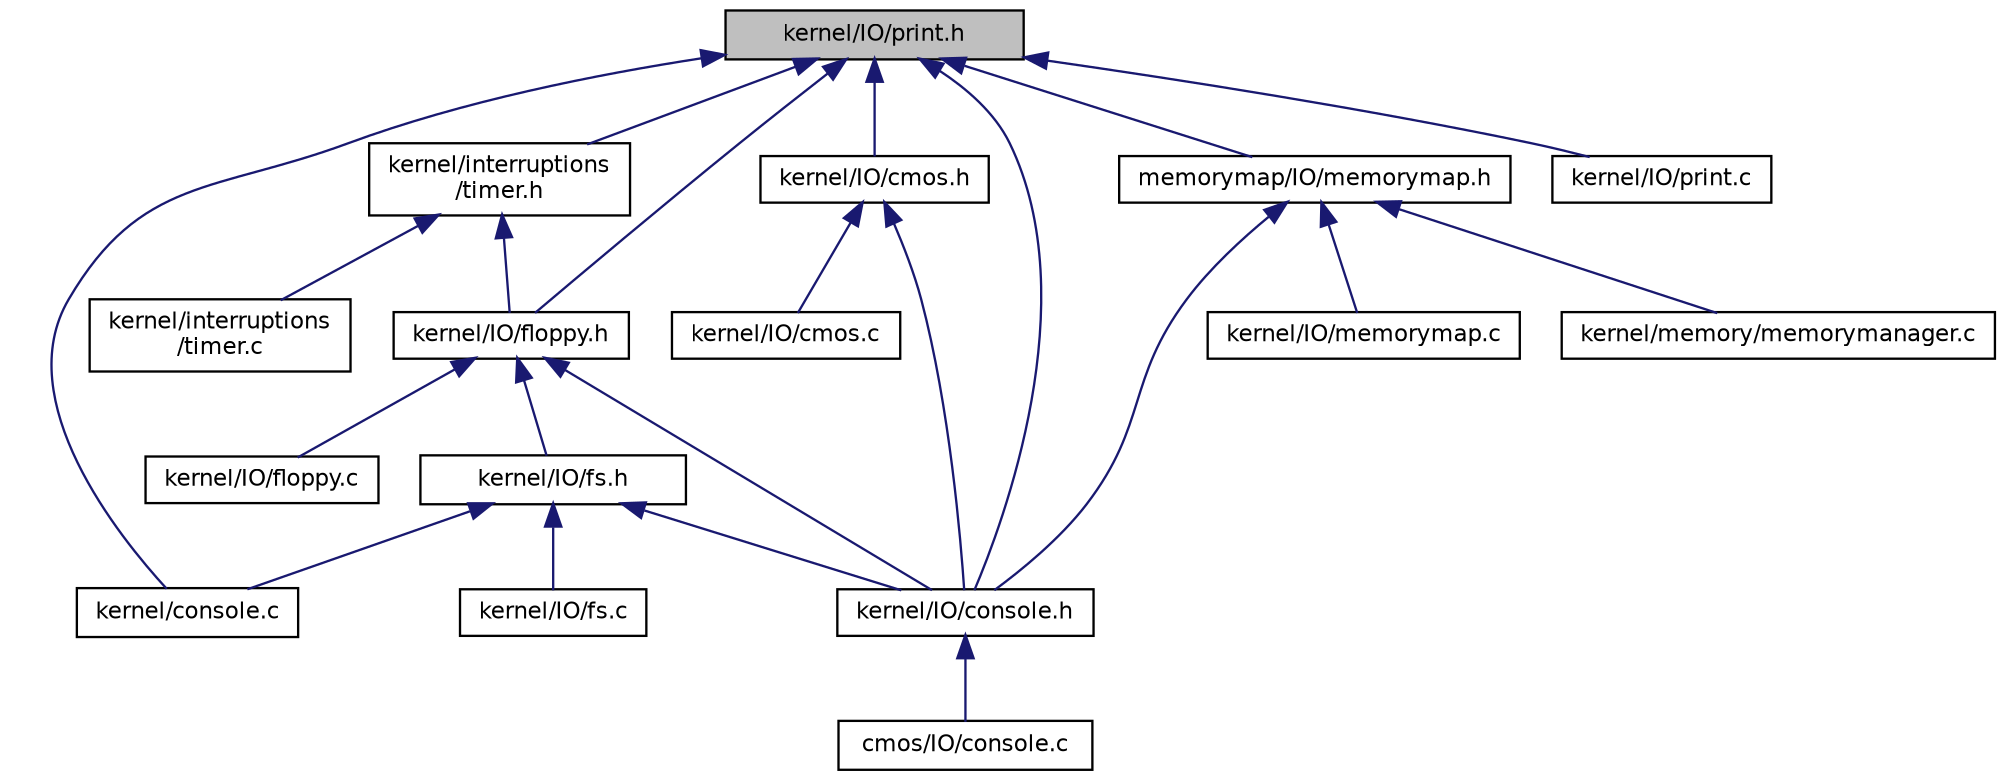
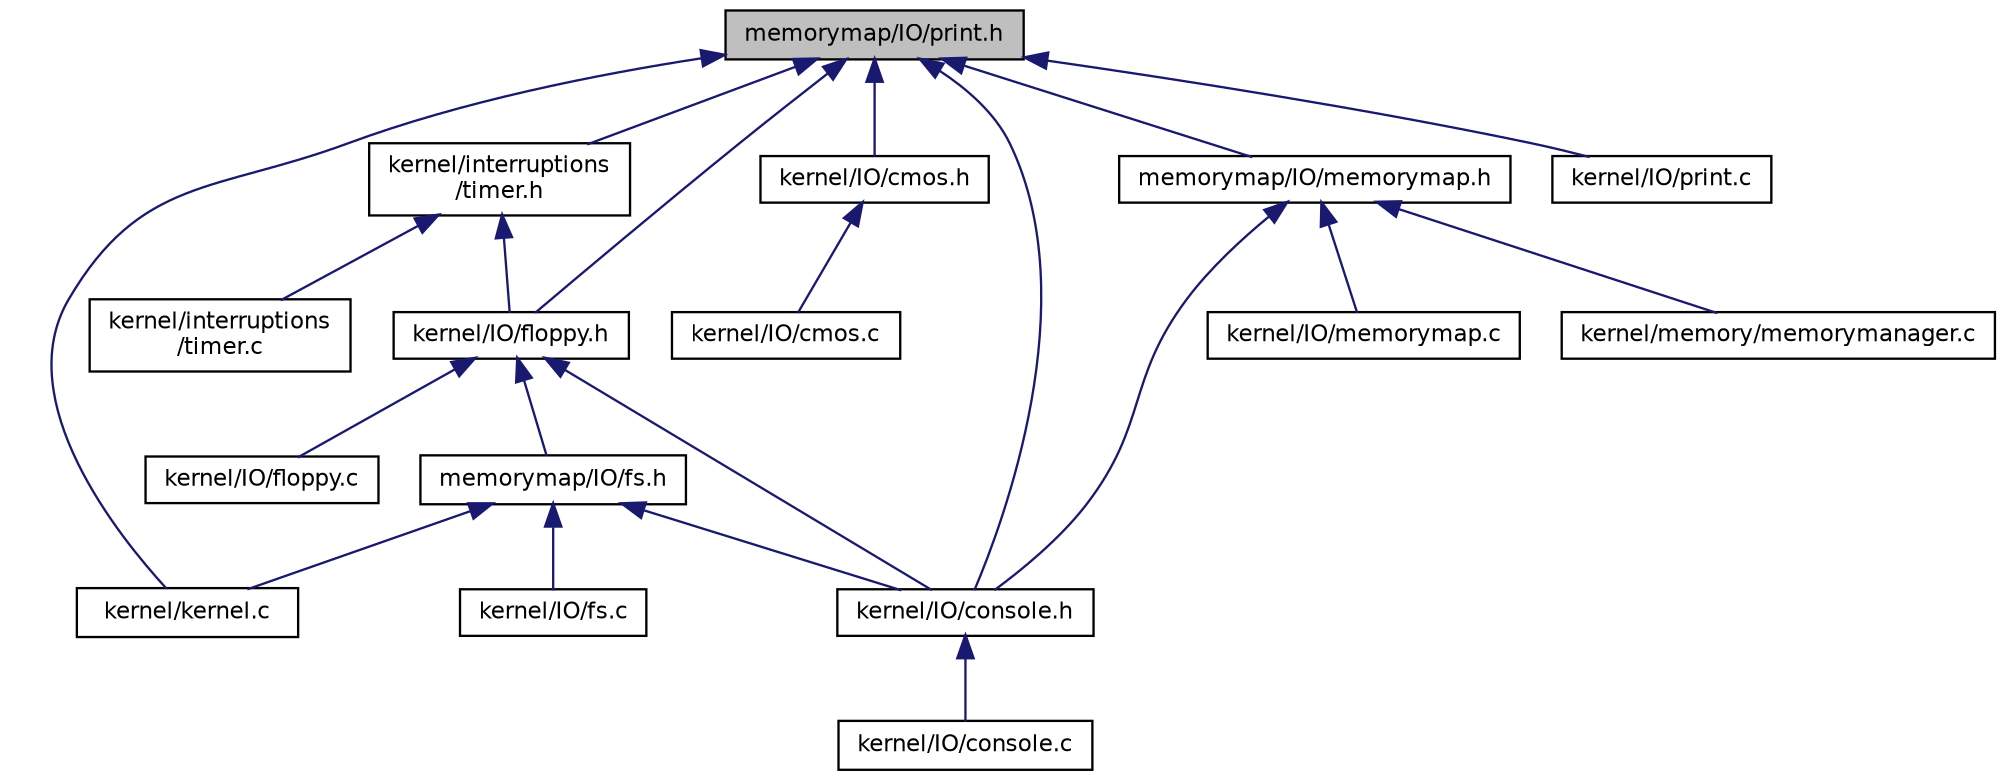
(875, 35) -> (875, 35)
(943, 404) -> none
(553, 480) -> (553, 480)
(188, 613) -> (188, 613)
(965, 745) -> (965, 745)
